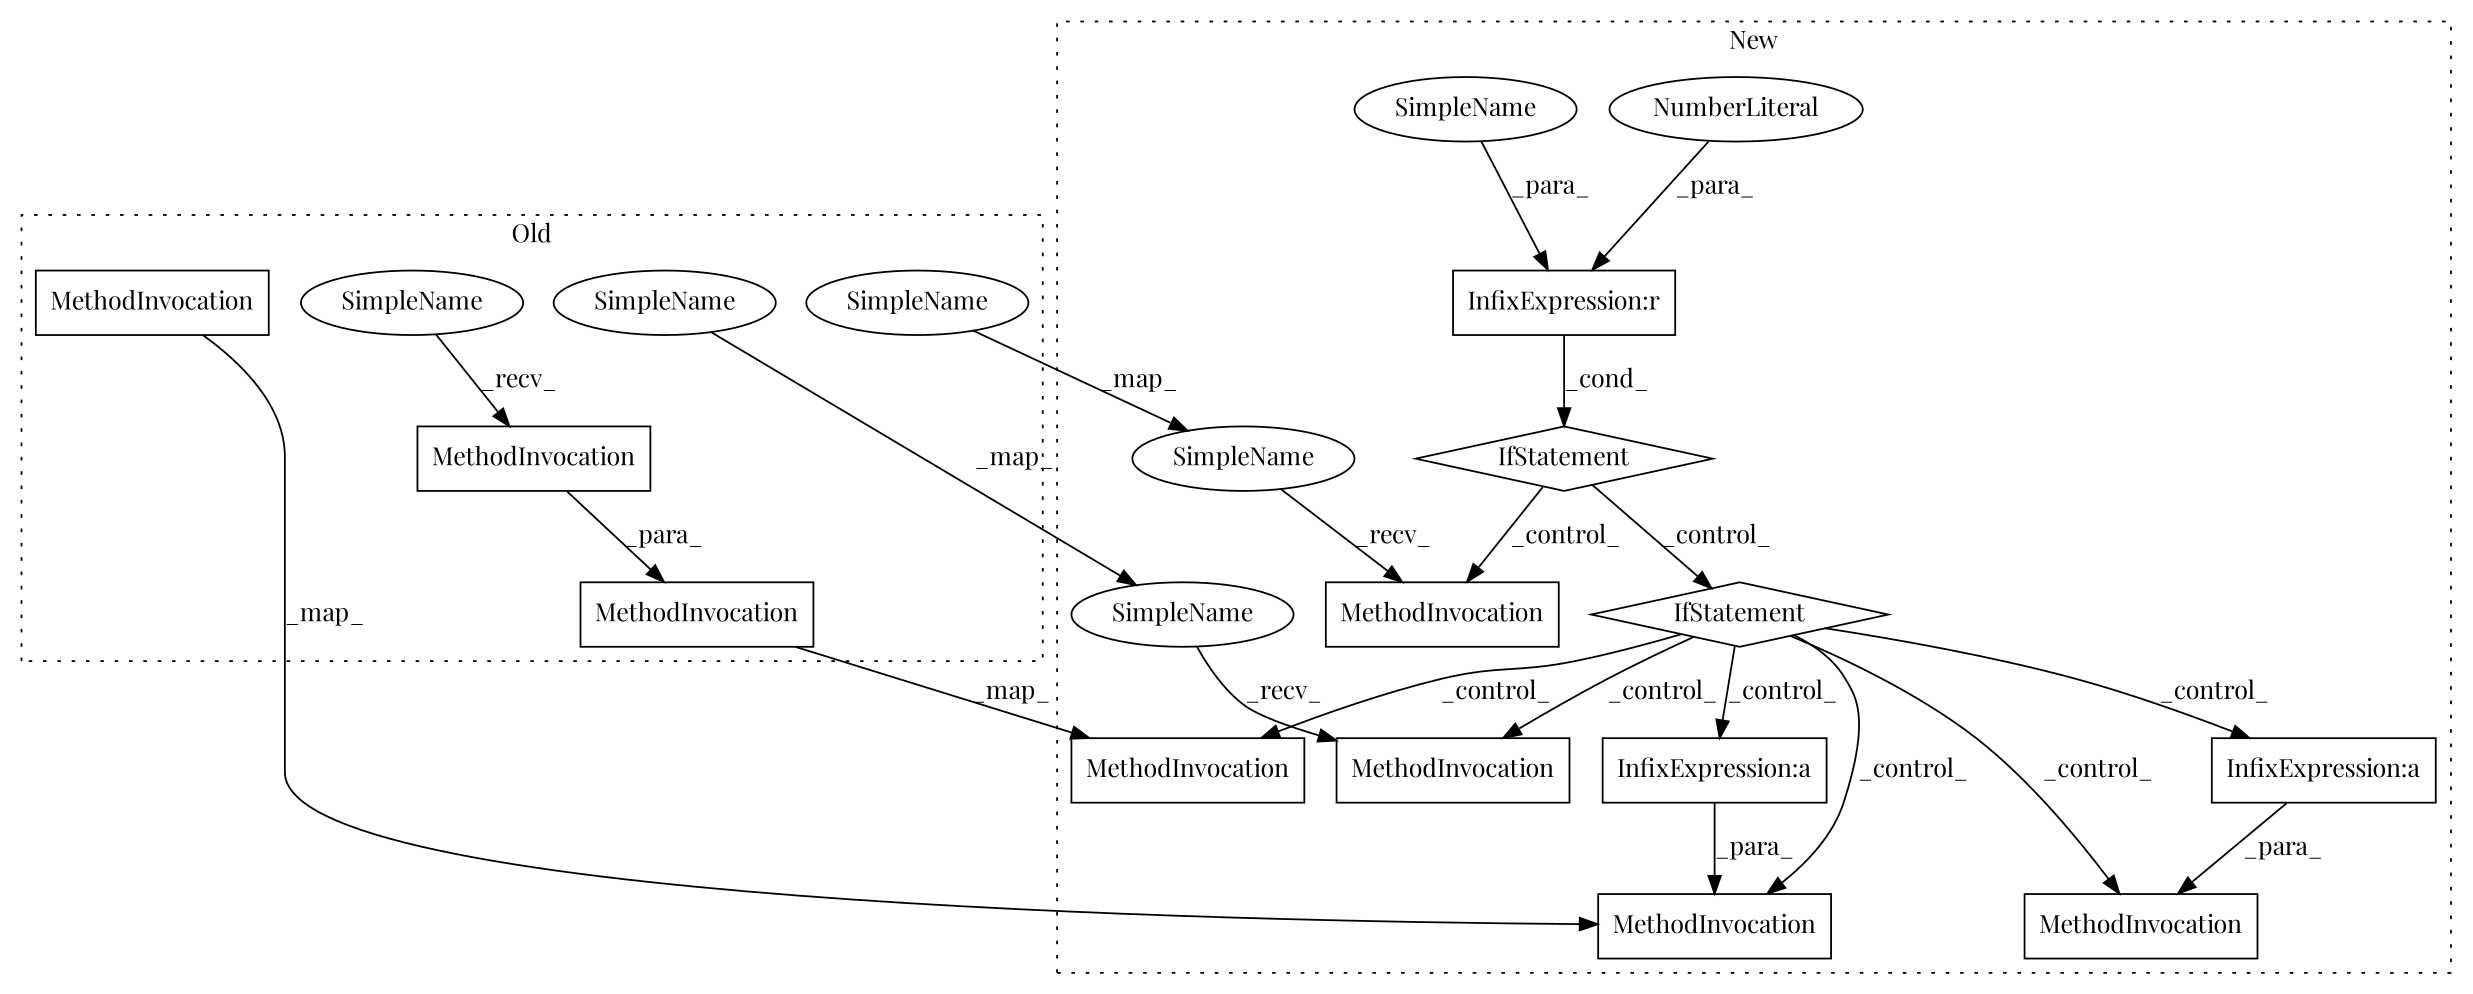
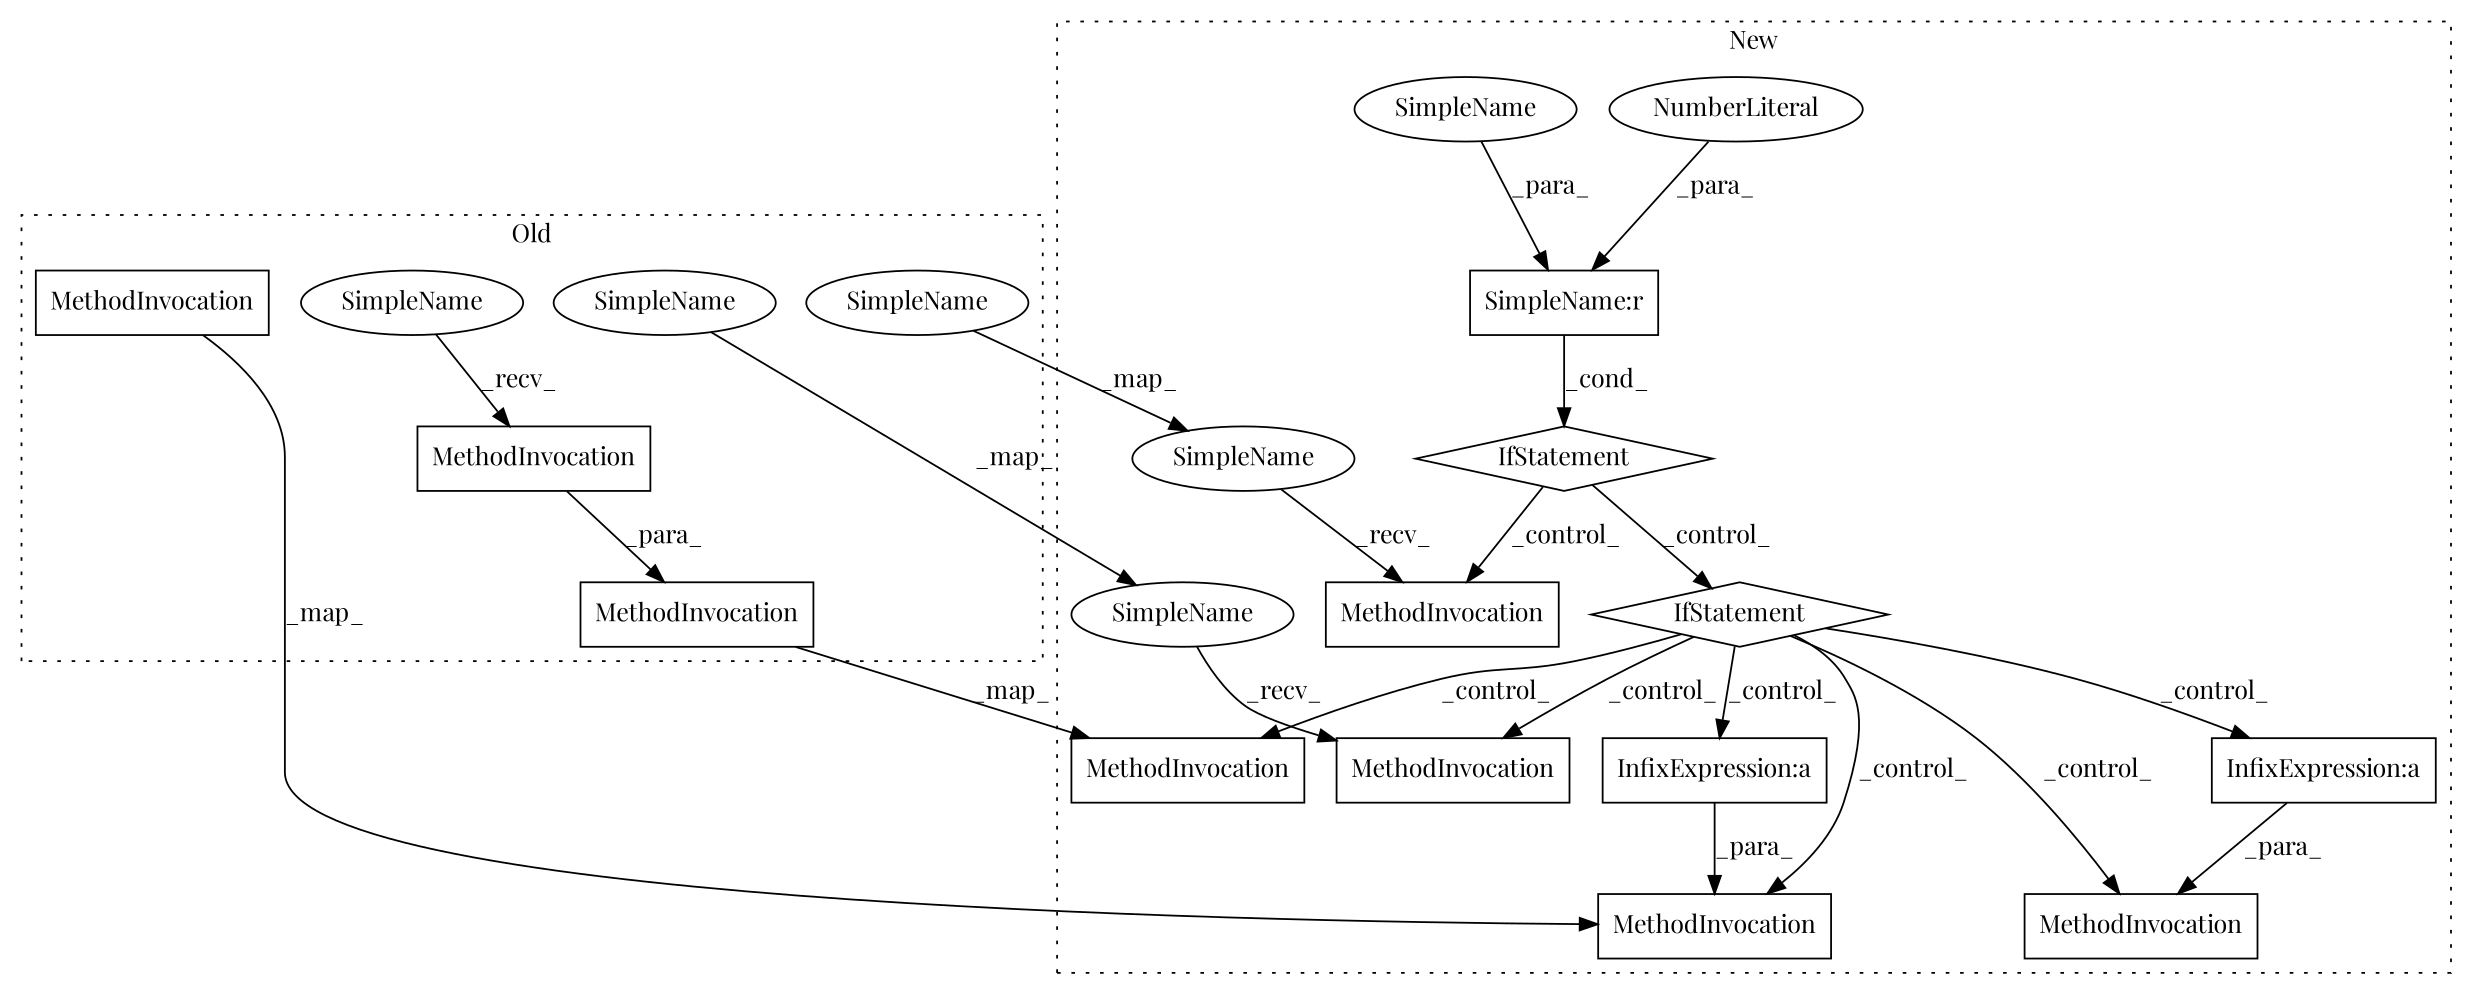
(1564, 303) -> (1564, 303)
